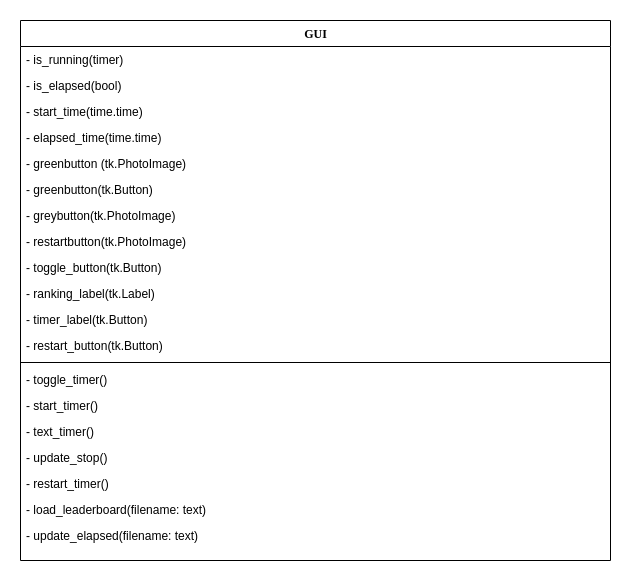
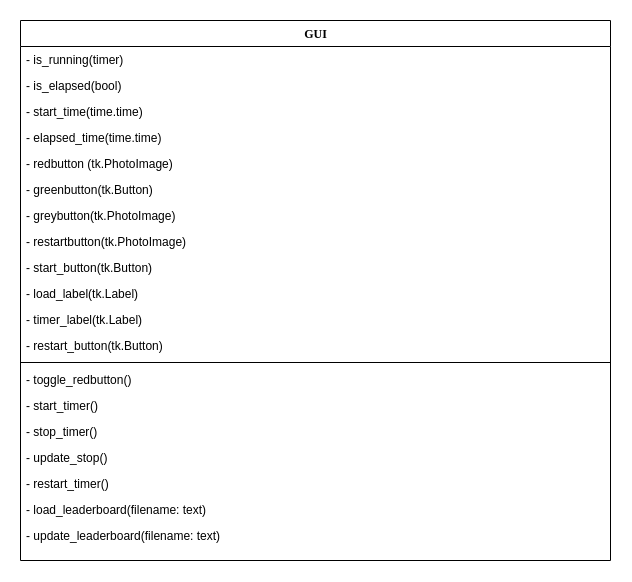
(119, 165) -> (113, 165)
(109, 269) -> (107, 269)
(101, 295) -> (91, 295)
(99, 321) -> (94, 321)
(76, 381) -> (91, 381)
(70, 433) -> (70, 433)
(125, 537) -> (138, 537)
